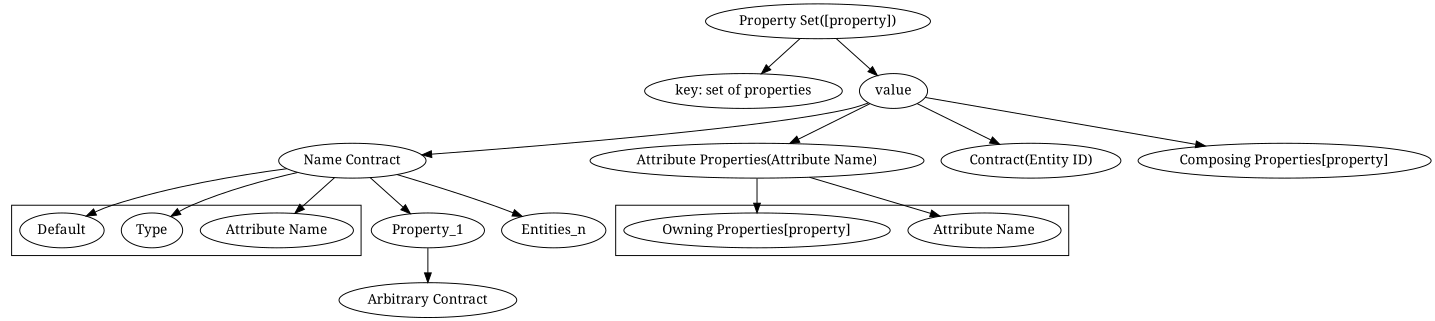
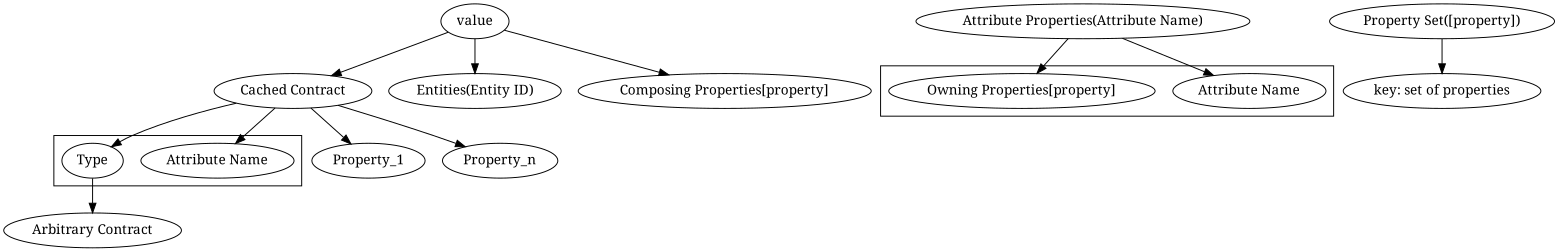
(853, 54) -> none
(834, 121) -> none
(352, 161) -> (293, 91)
(1031, 161) -> (475, 91)
(62, 230) -> none
(554, 230) -> (500, 161)
(428, 260) -> (93, 192)
